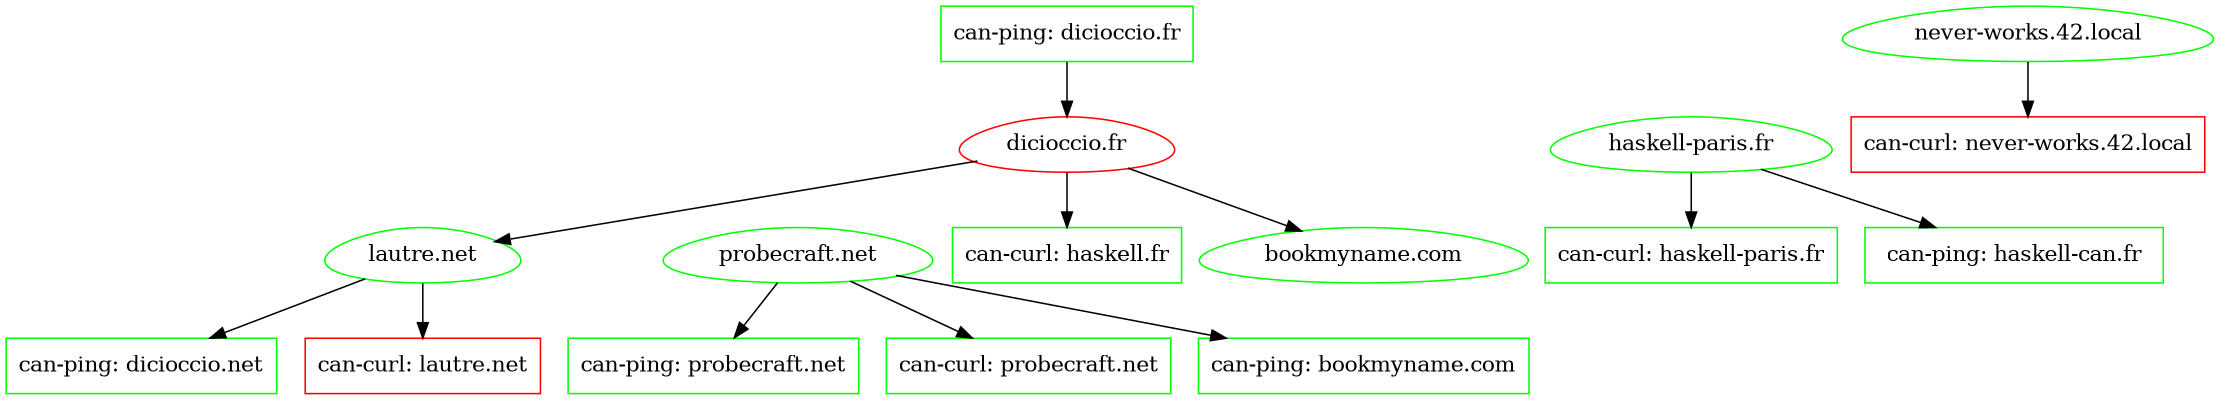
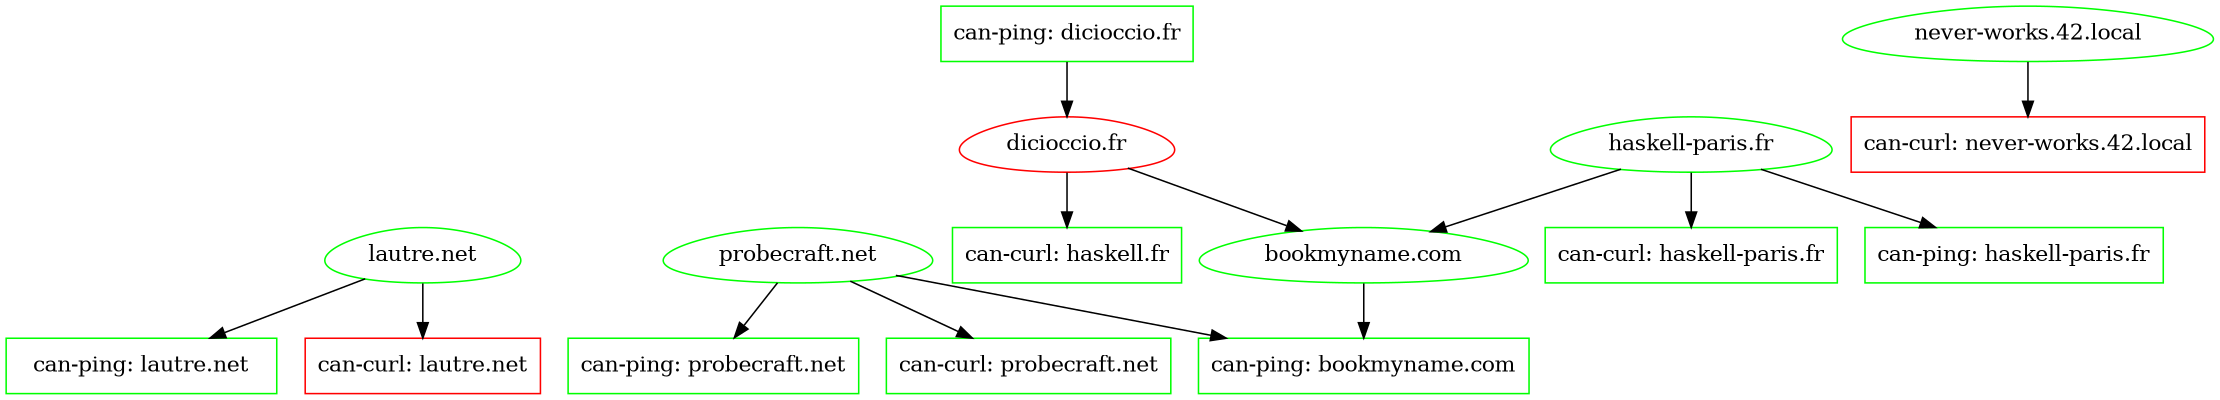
none -> (1533, 198)
(744, 200) -> none
(2014, 255) -> (2014, 255)
none -> (1364, 303)
(141, 366) -> (141, 366)
